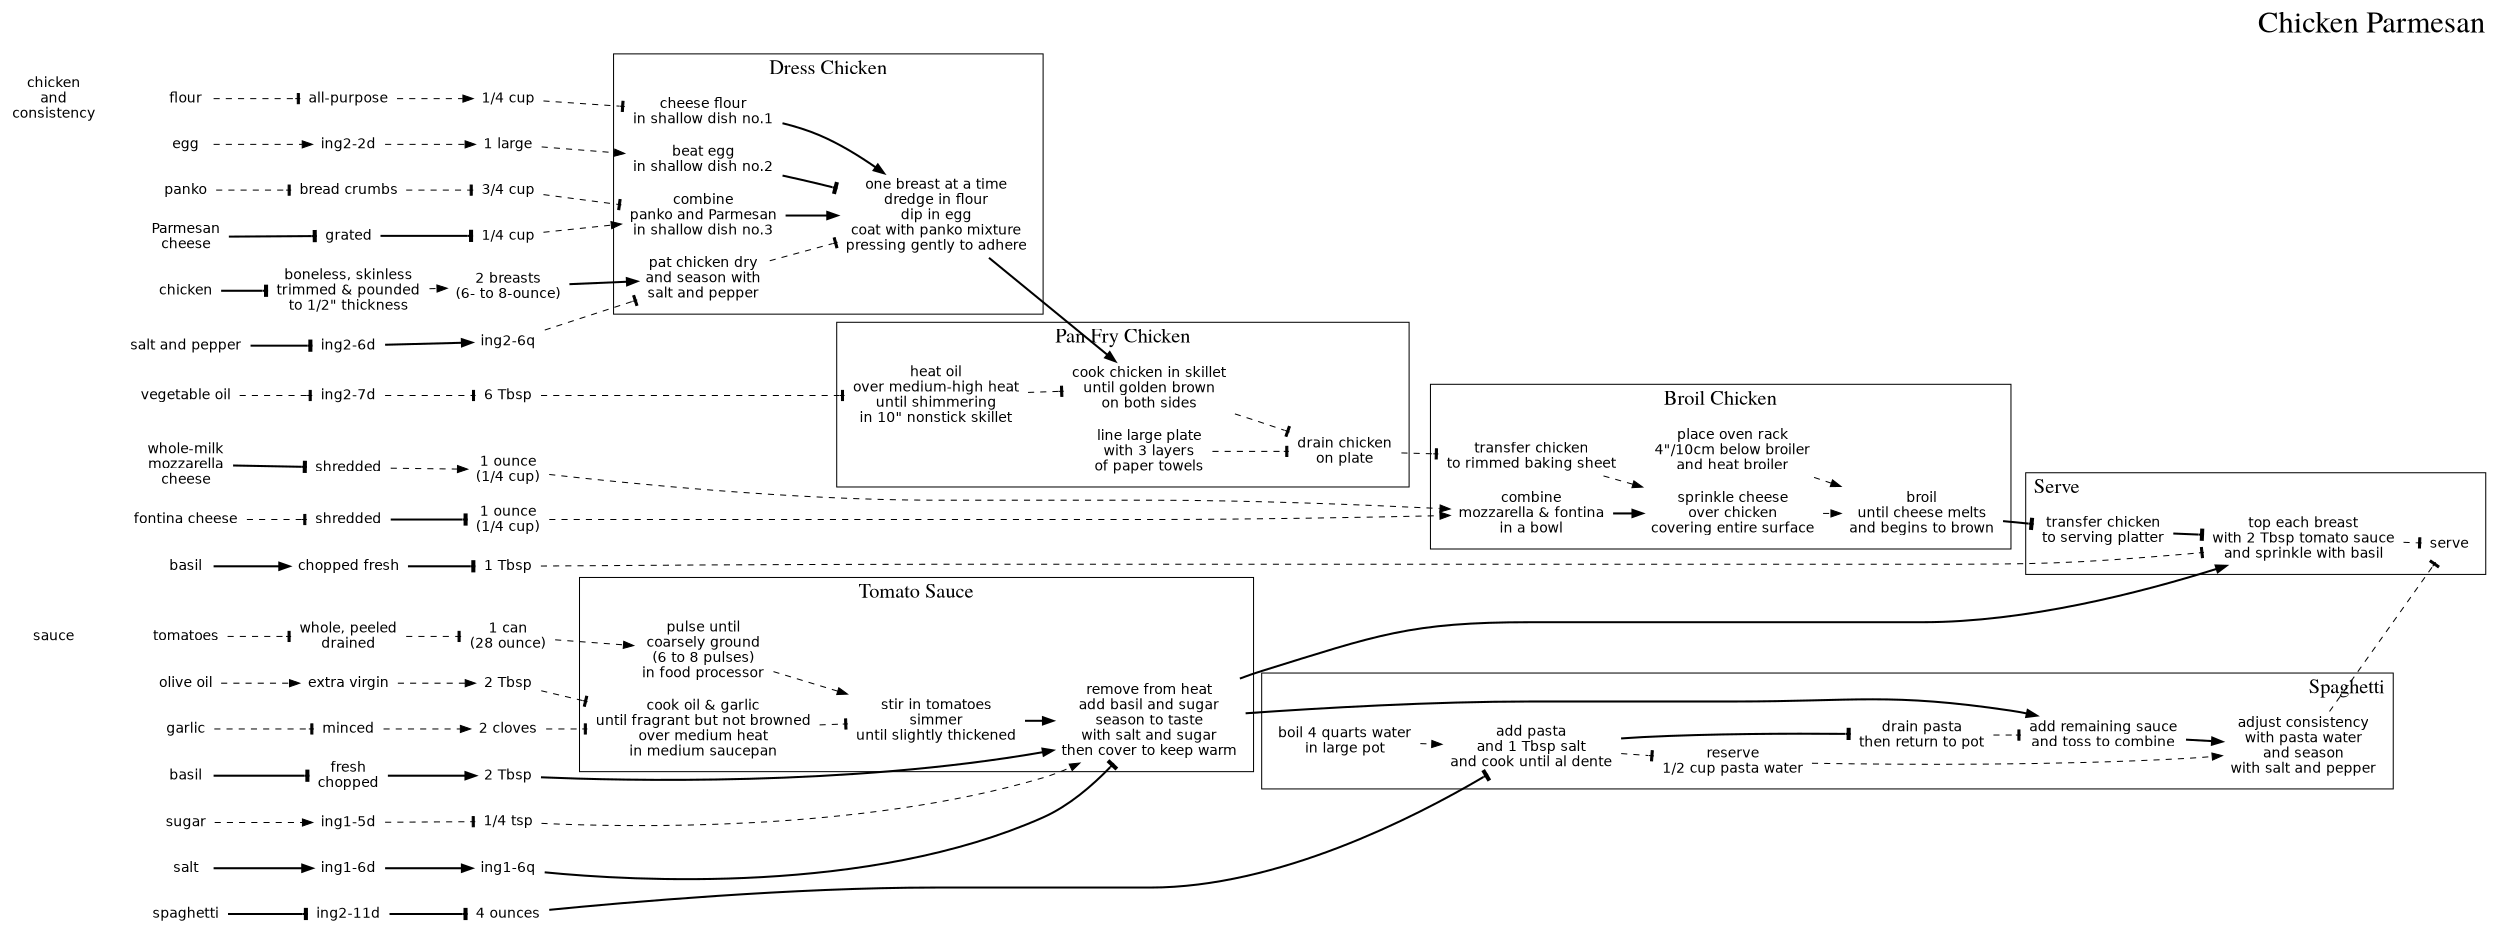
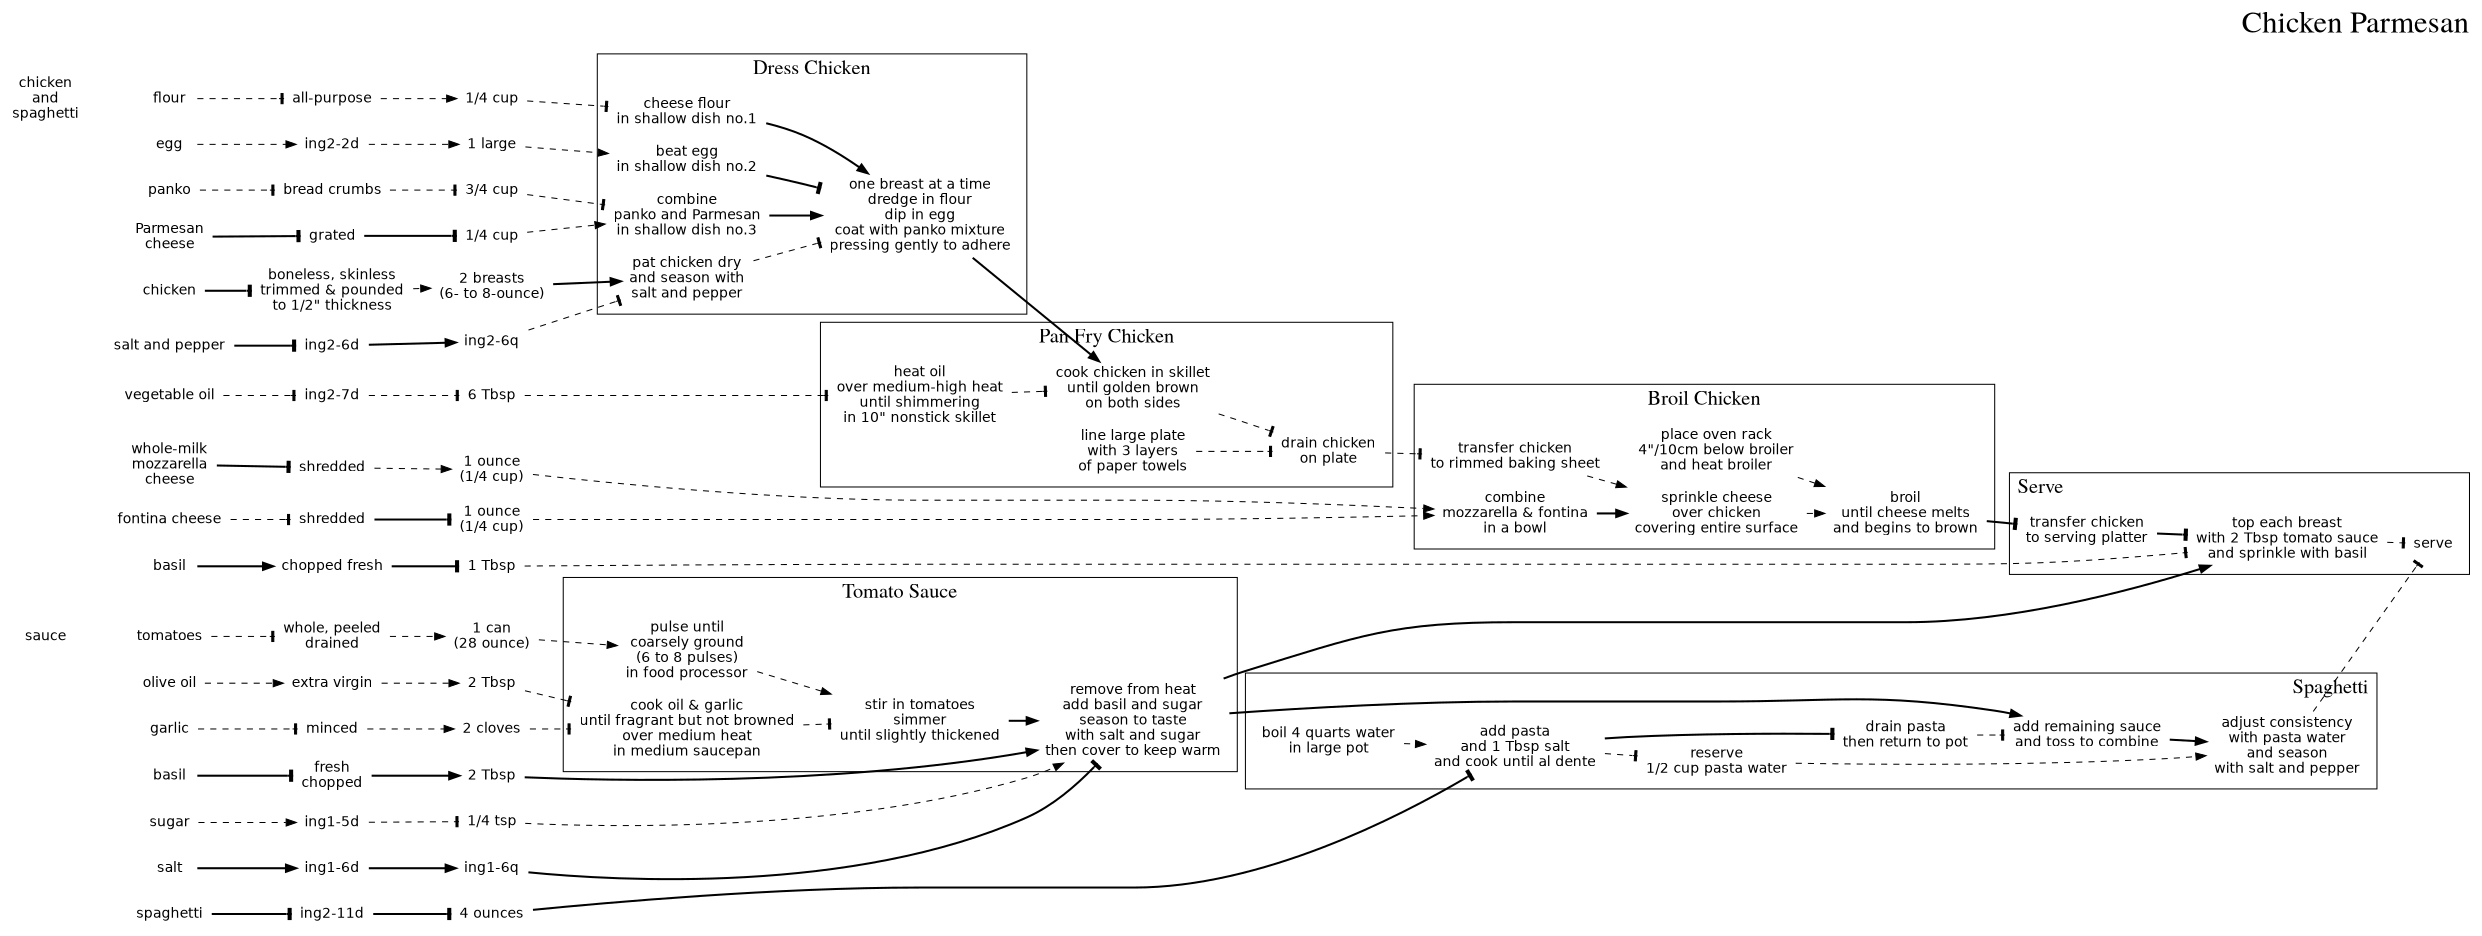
(54, 99) -> (46, 99)
(431, 636) -> (412, 636)
